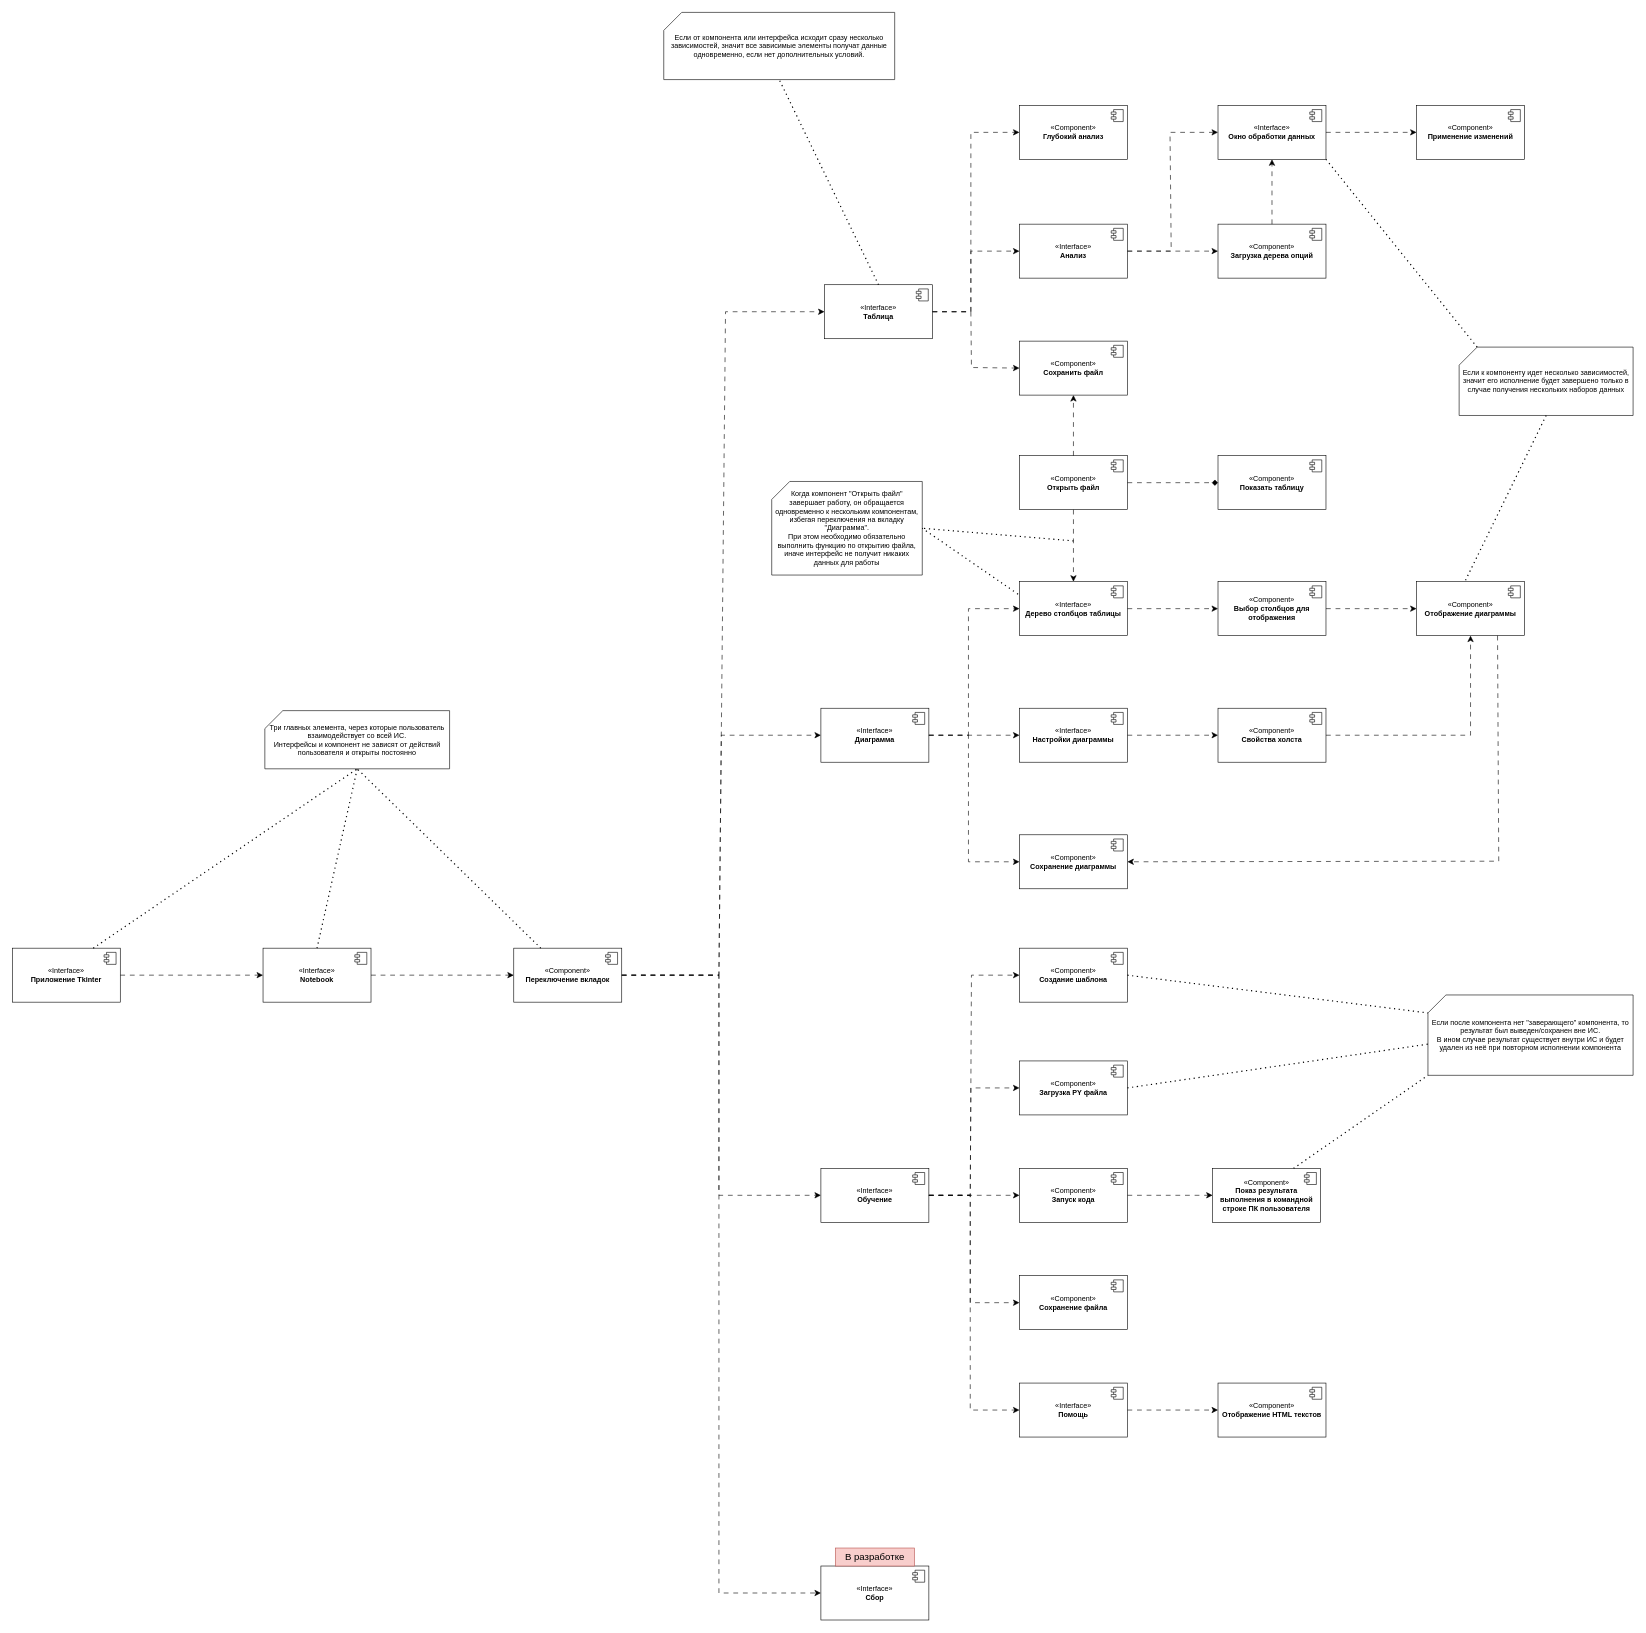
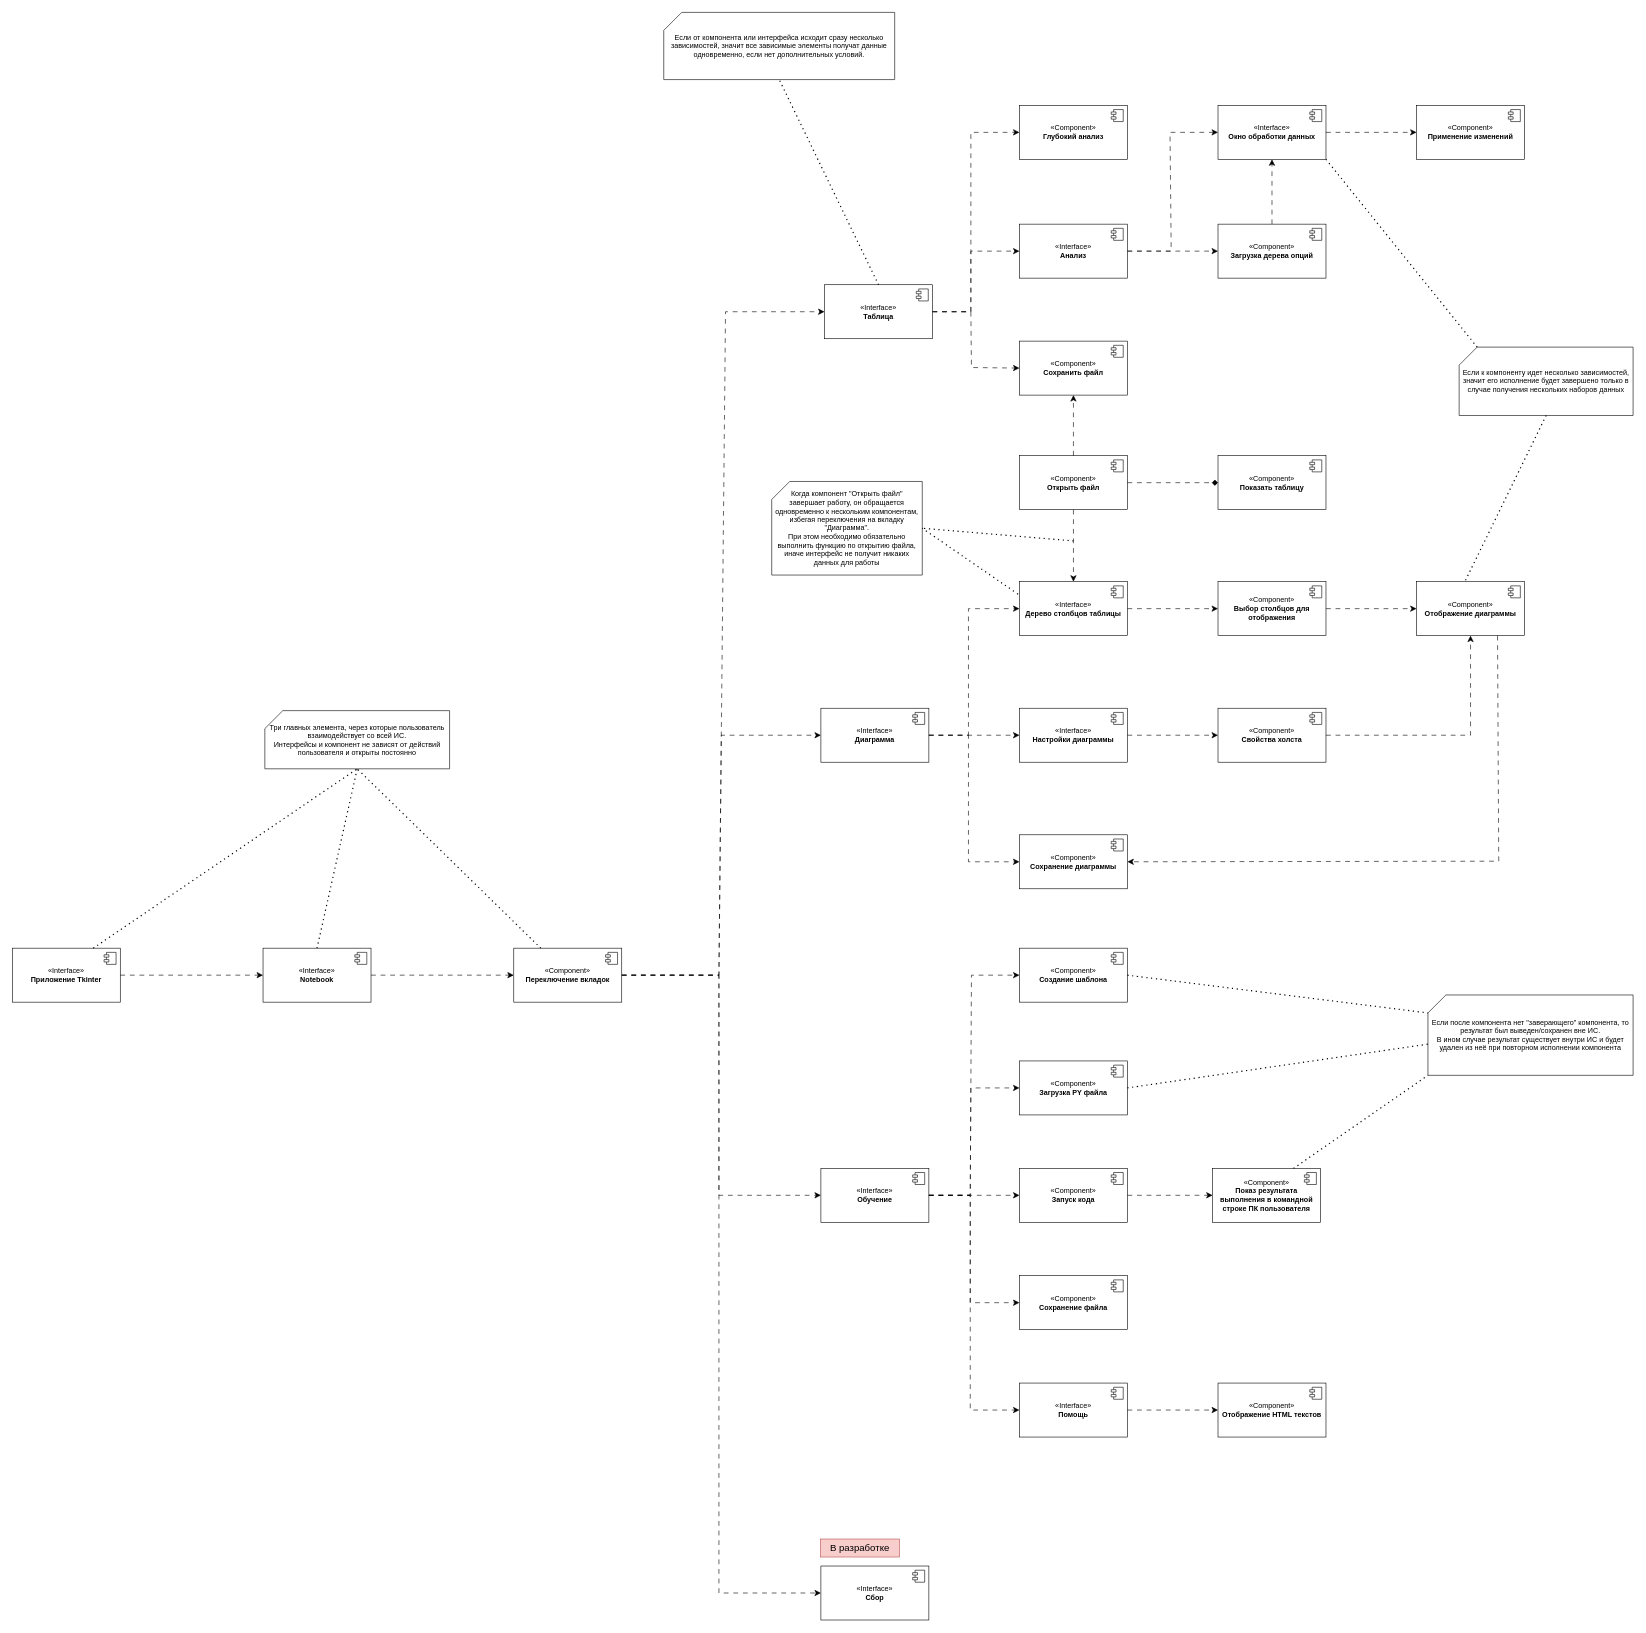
(875, 1557) -> (860, 1548)
